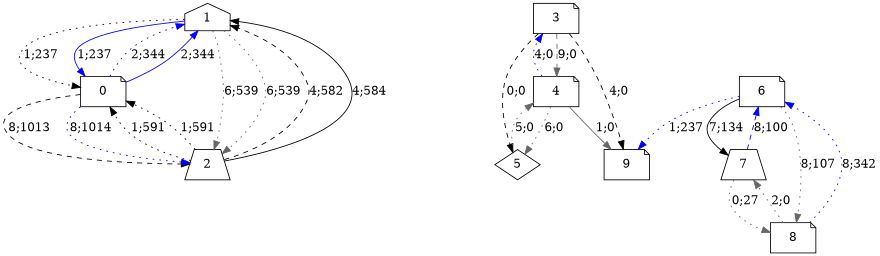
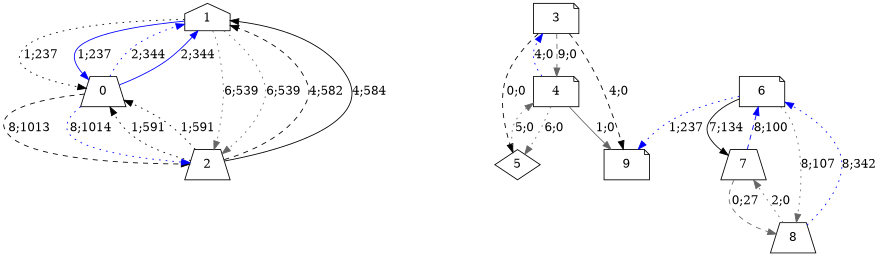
(103, 92) -> (103, 92)
(735, 211) -> (737, 214)
(793, 238) -> (793, 238)
